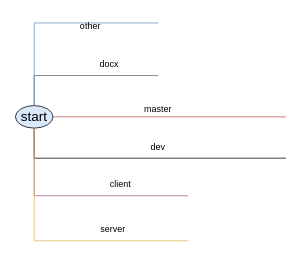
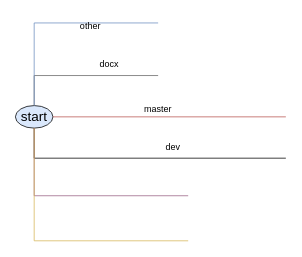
(158, 147) -> (173, 147)
(120, 184) -> none
(113, 229) -> none
